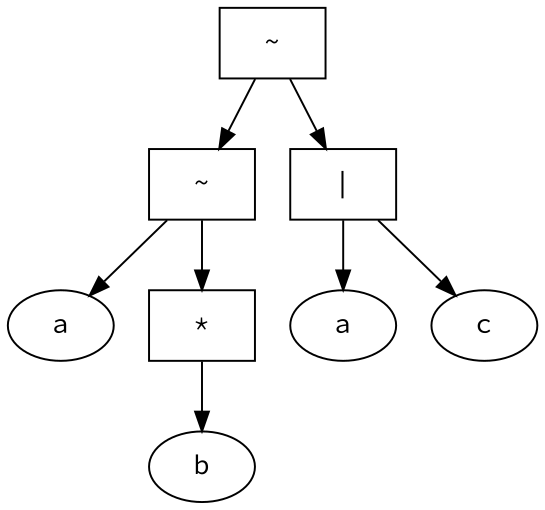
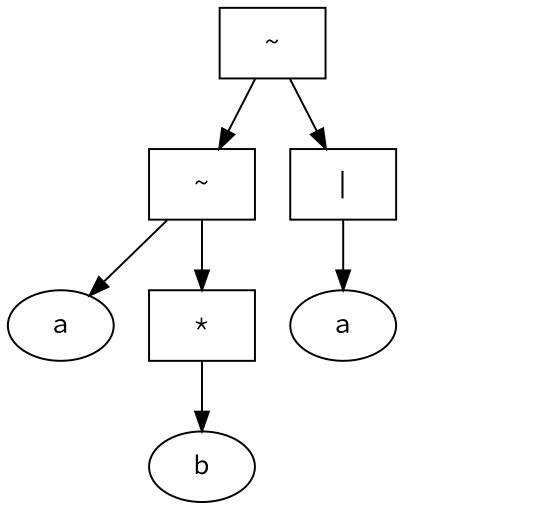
(484, 326) -> none
